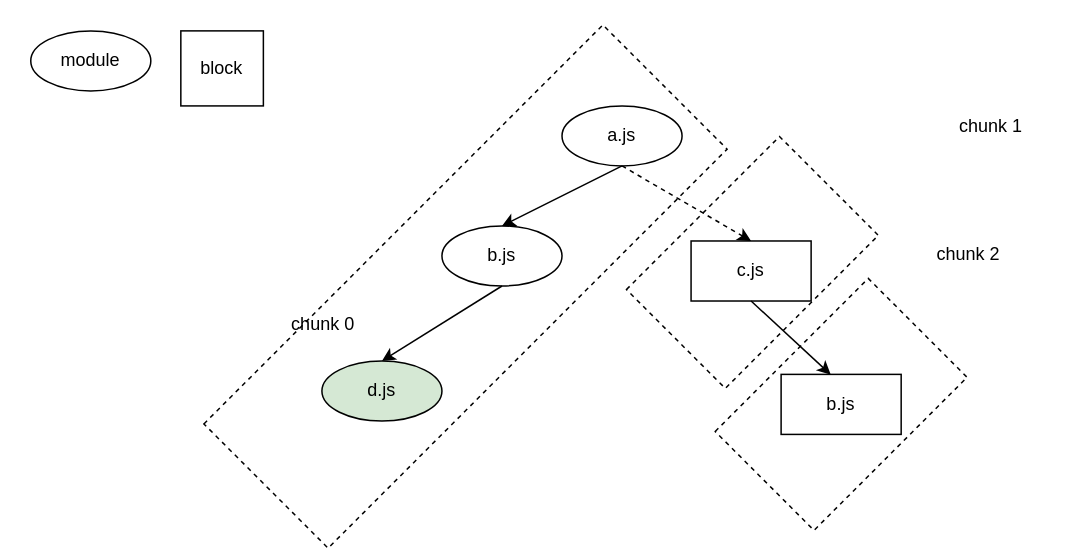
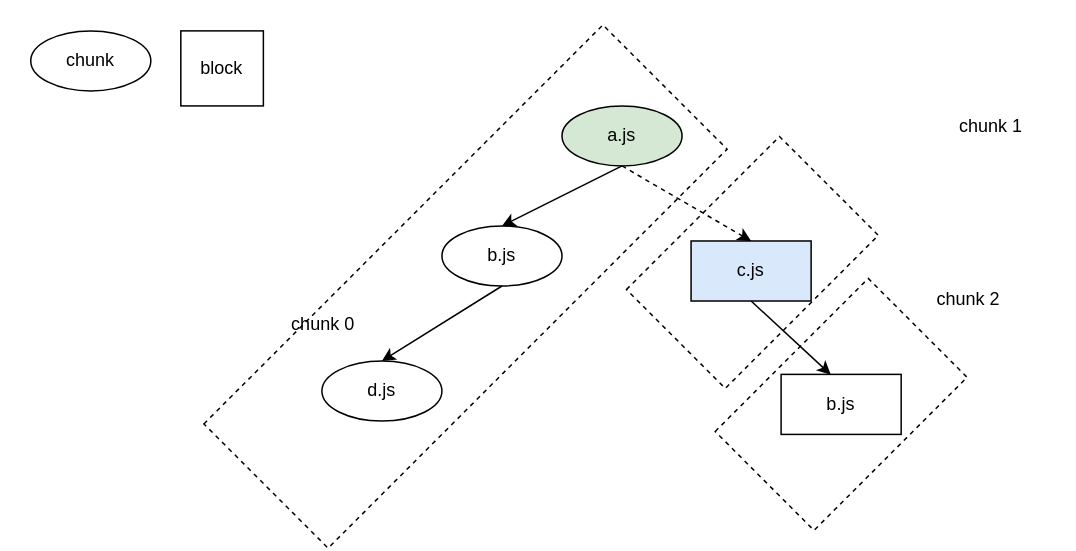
(91, 61) -> (91, 61)
(622, 136) -> (622, 136)
(968, 254) -> (968, 299)
(751, 271) -> (751, 271)
(382, 391) -> (382, 391)
